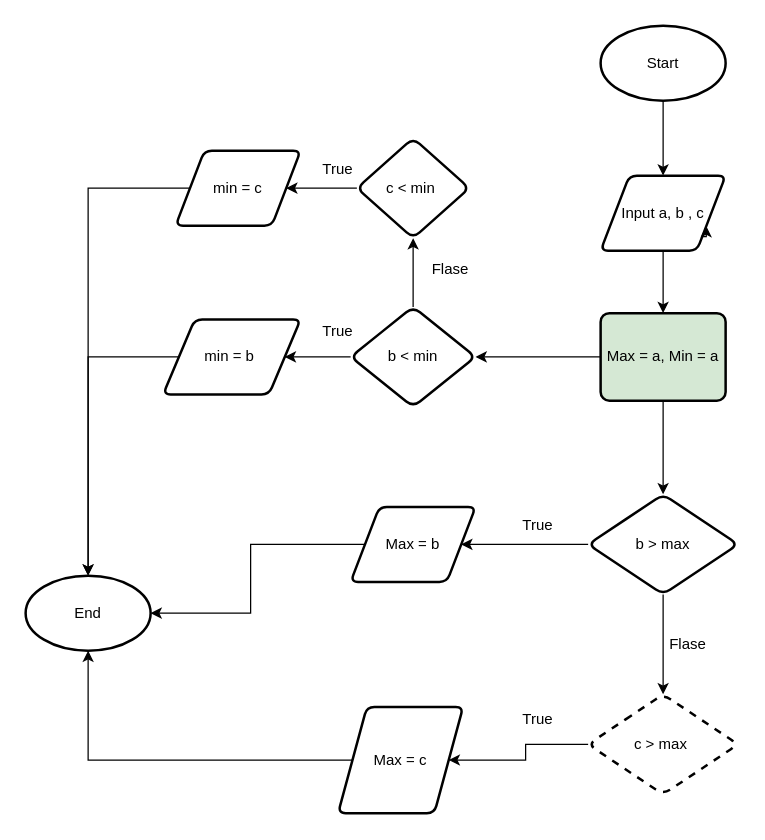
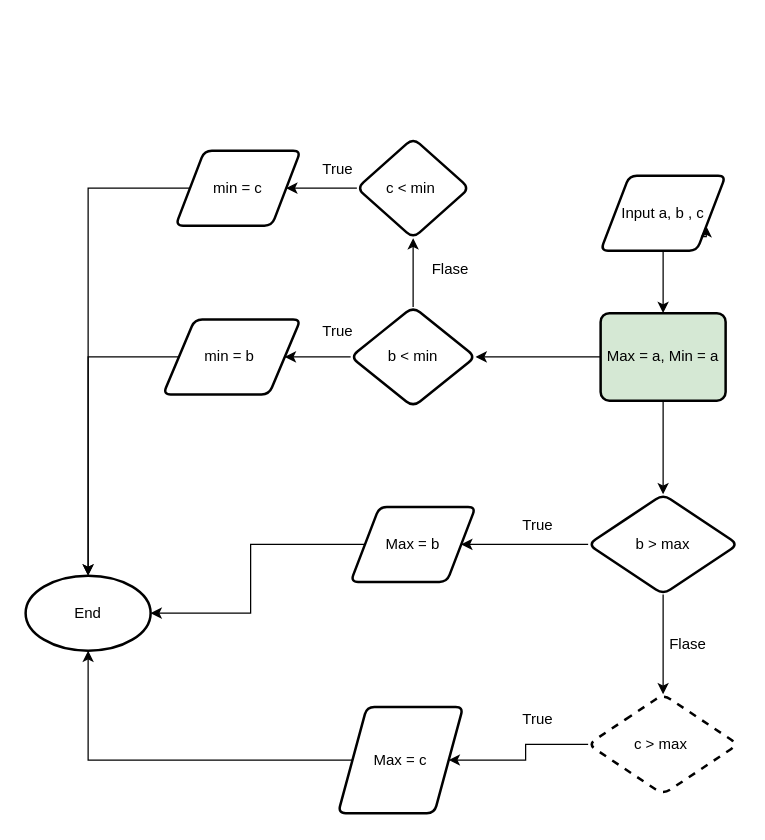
(663, 63) -> none
(663, 134) -> none
